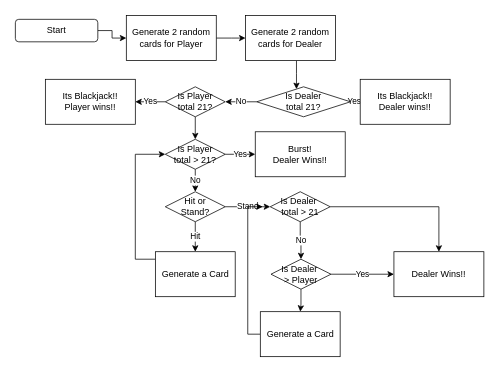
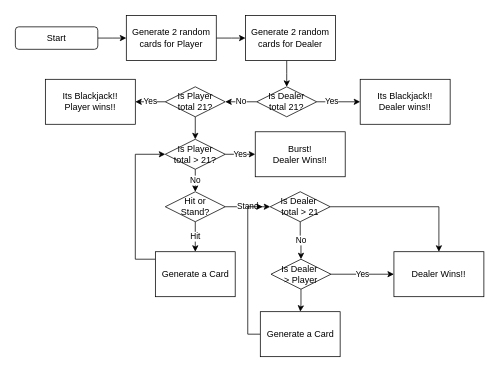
(57, 30) -> (57, 38)
(304, 102) -> (287, 102)
